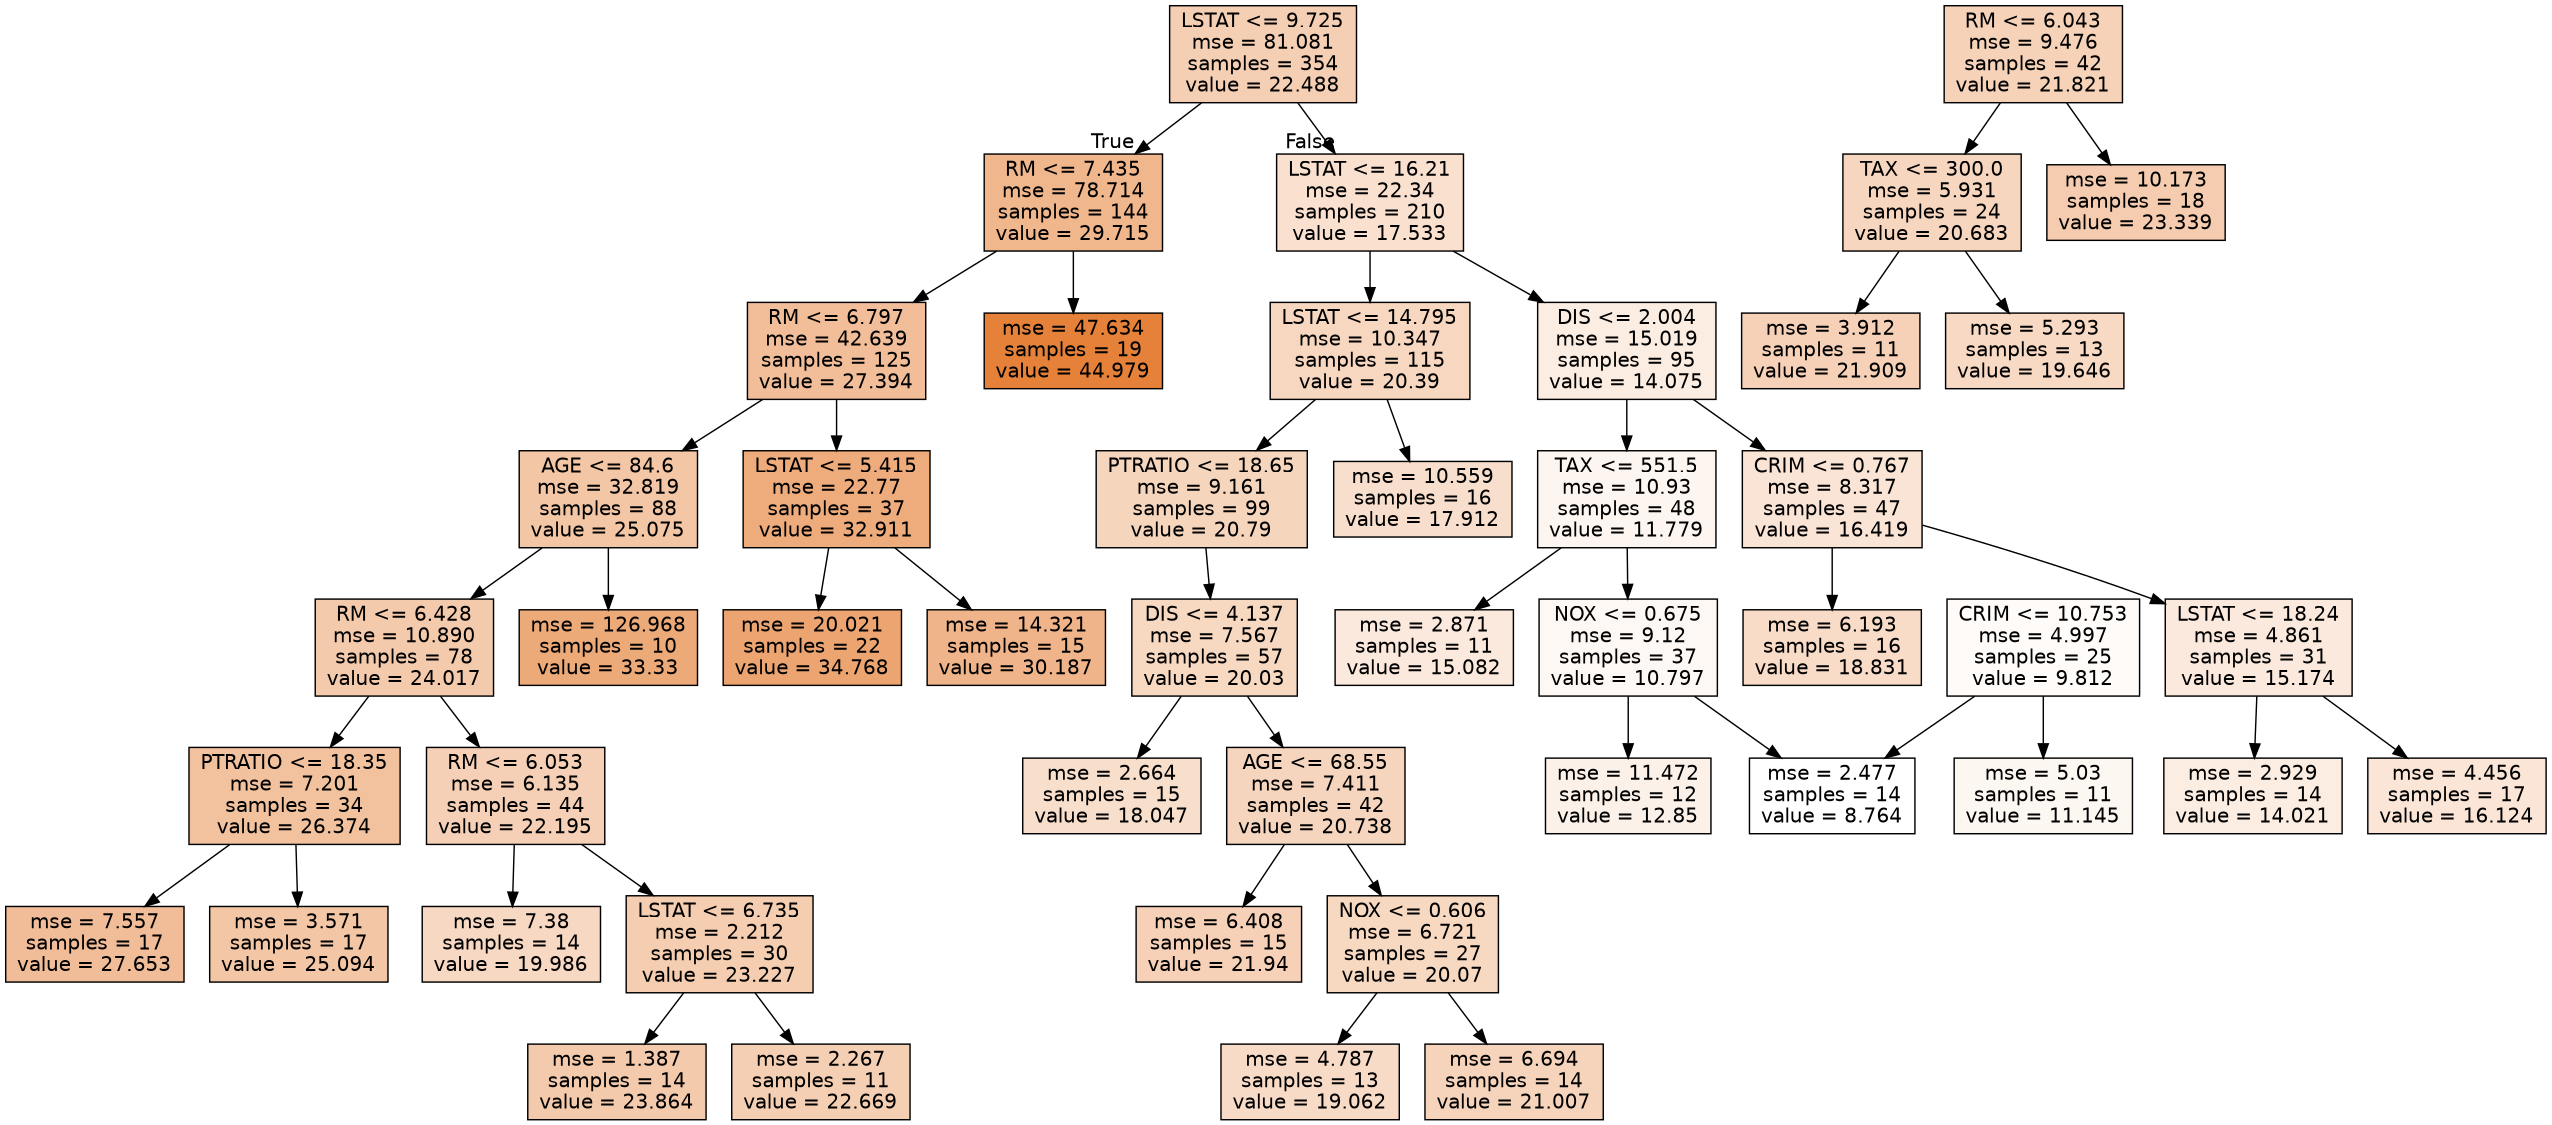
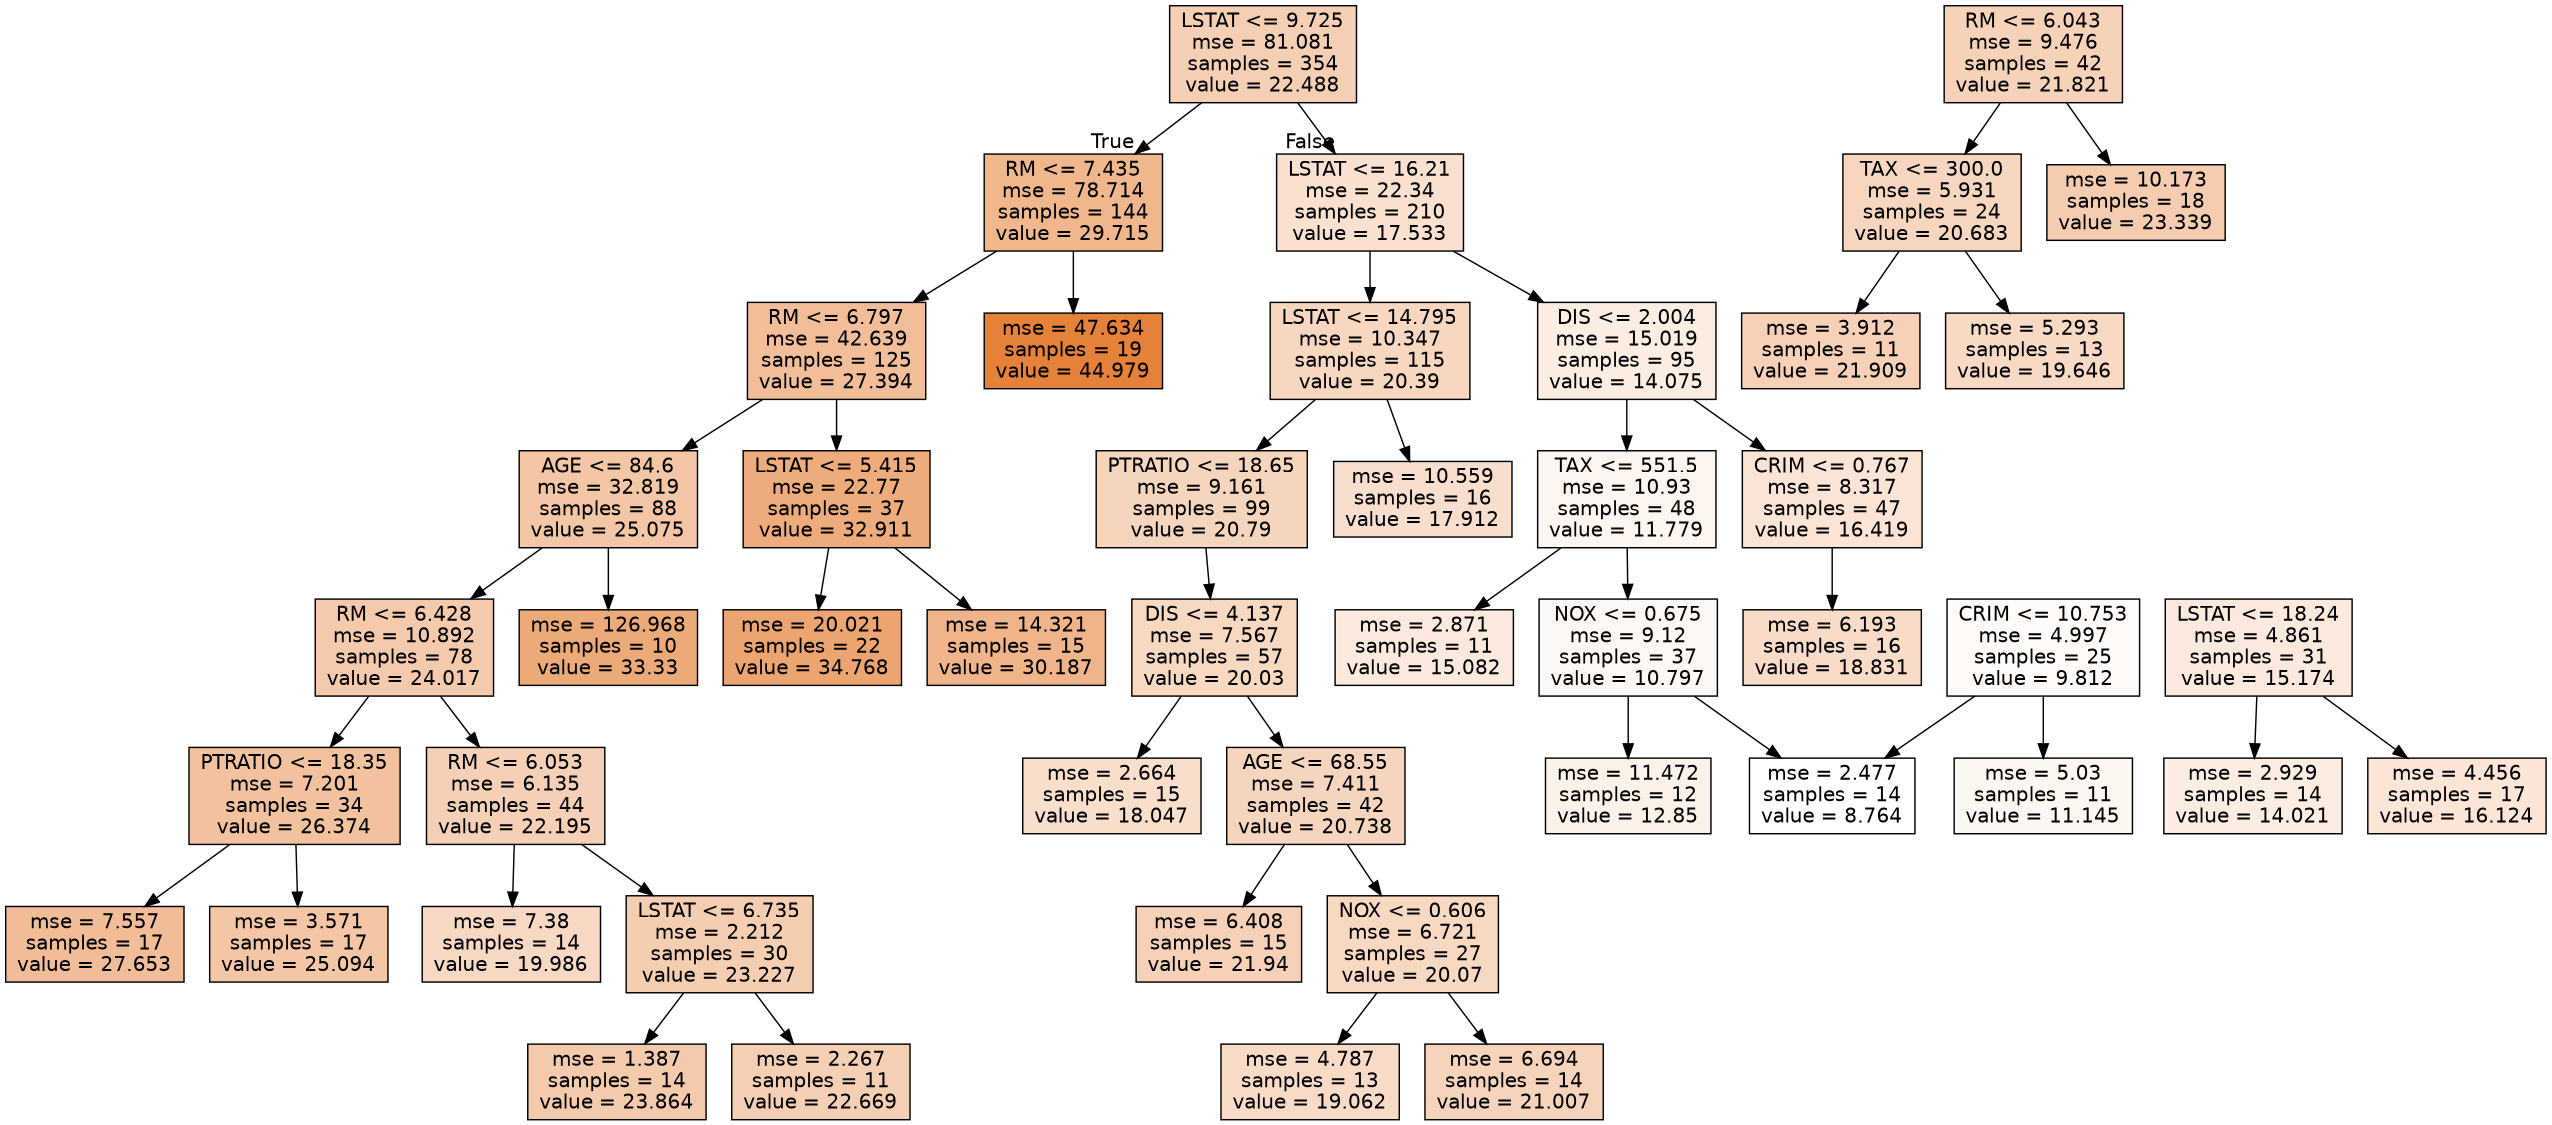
(2038, 560) -> none
(404, 648) -> (404, 648)
